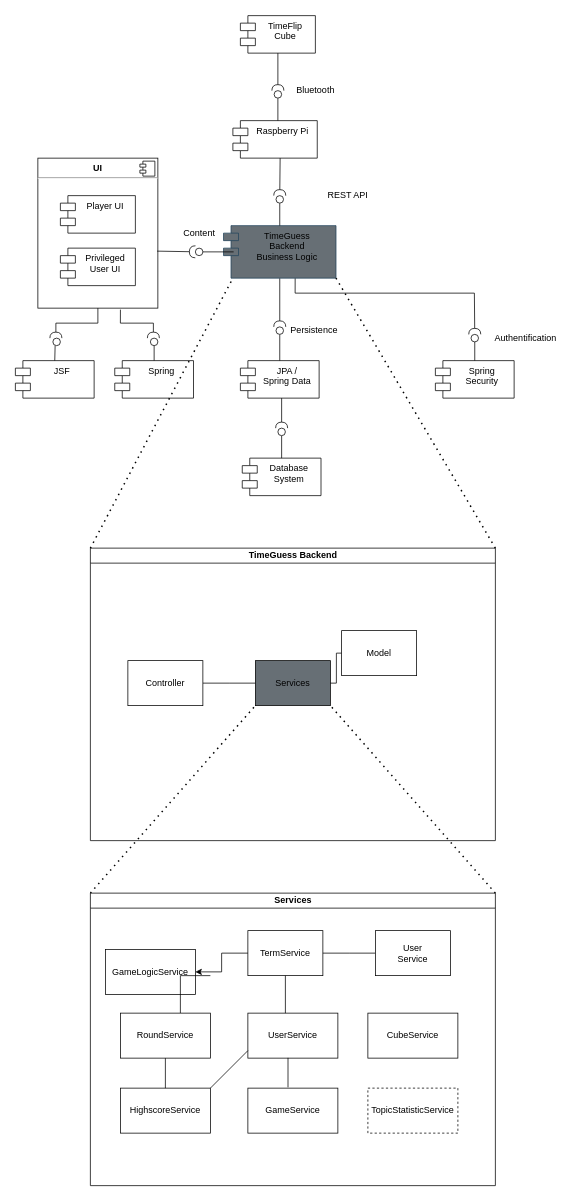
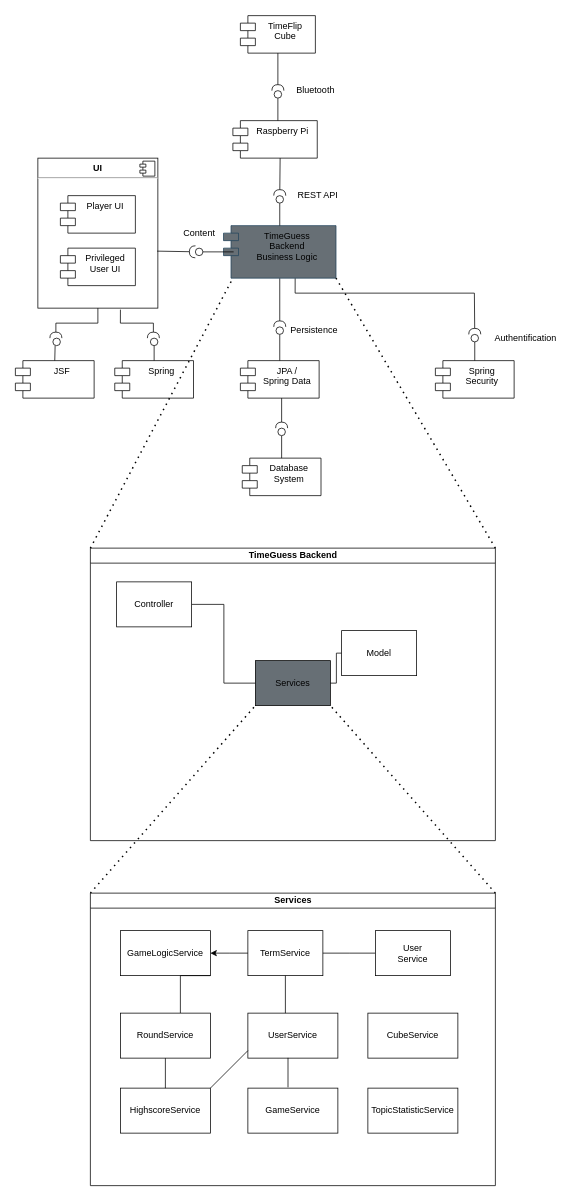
(347, 195) -> (317, 195)
(165, 683) -> (154, 604)
(150, 972) -> (165, 953)
(413, 1110) -> (413, 1110)
